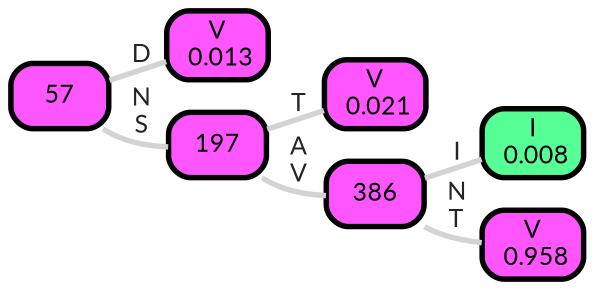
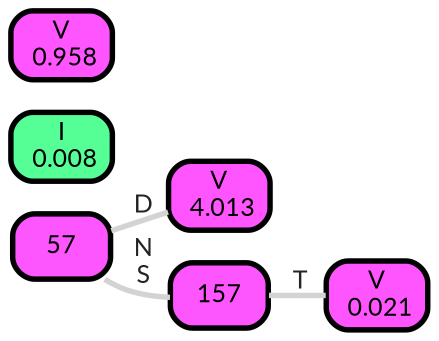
(218, 45) -> (219, 196)
(218, 145) -> (219, 295)
(375, 194) -> none
